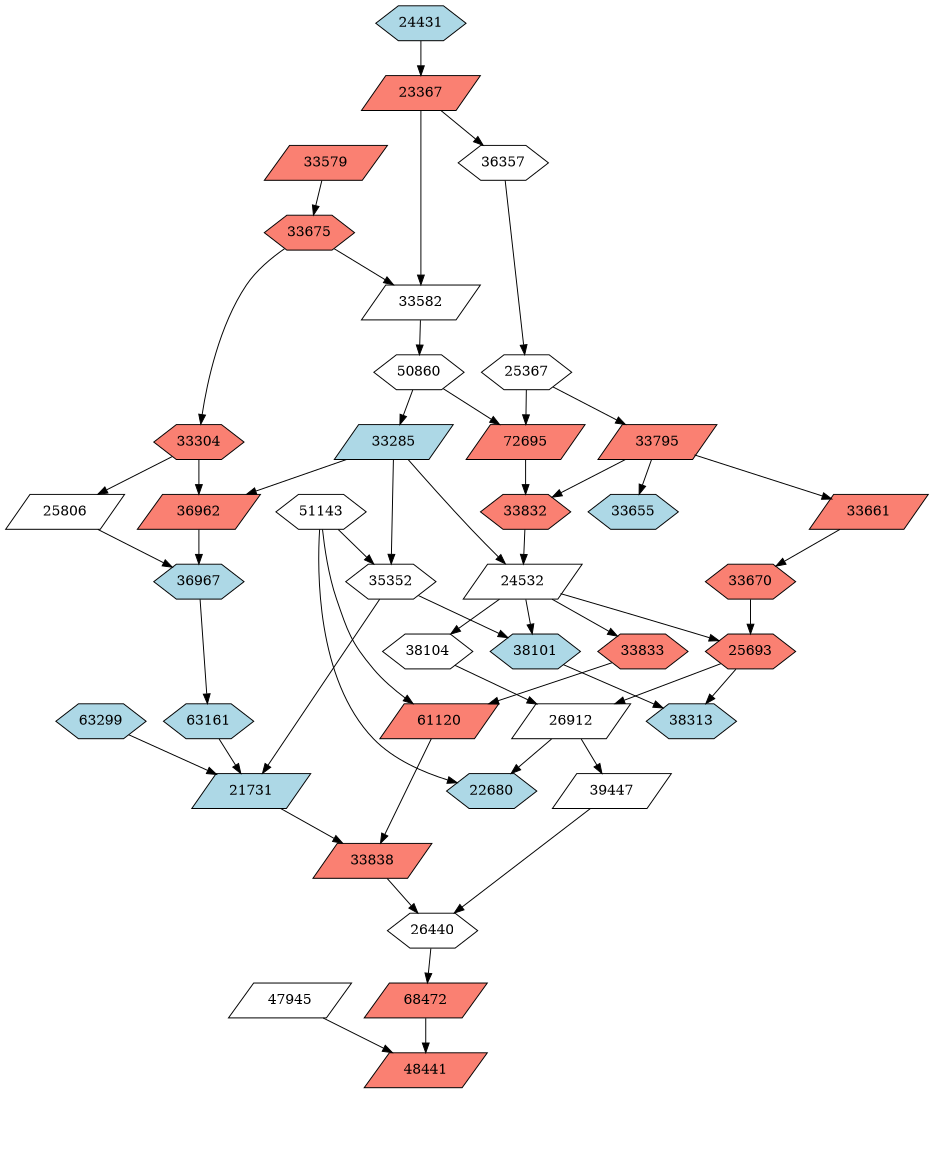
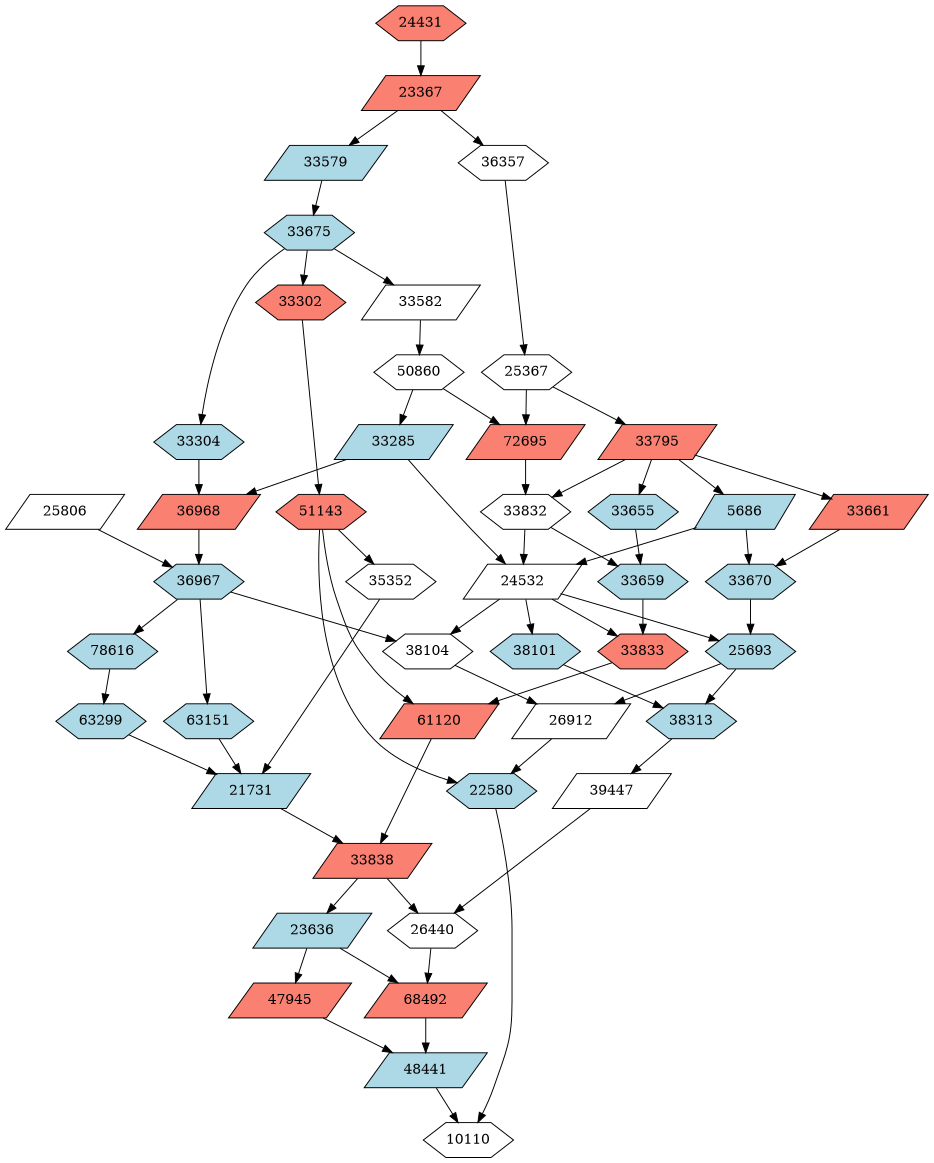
(421, 23) -> (421, 23)
(326, 163) -> (326, 163)
(421, 193) -> (377, 125)
(309, 233) -> (309, 233)
none -> (301, 302)
(199, 442) -> (199, 442)
(139, 473) -> none
(392, 507) -> none
(199, 512) -> (199, 512)
(321, 512) -> (321, 512)
(526, 512) -> (526, 512)
none -> (745, 512)
none -> (643, 582)
(751, 582) -> (751, 582)
none -> (309, 615)
(459, 615) -> none
none -> (113, 651)
(751, 651) -> (751, 651)
(209, 721) -> (209, 721)
(589, 752) -> (655, 753)
(492, 791) -> (492, 791)
none -> (312, 931)
(290, 1000) -> (290, 1000)
(426, 1000) -> (426, 1000)
(426, 1070) -> (426, 1070)
none -> (468, 1140)
